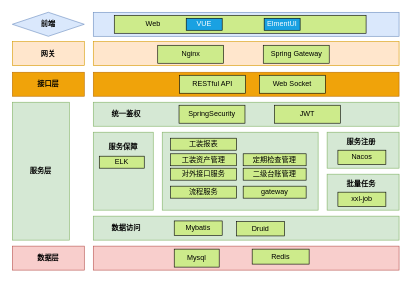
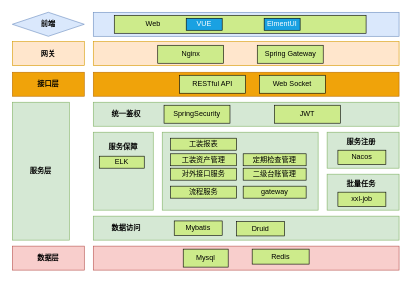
(296, 54) -> (290, 54)
(212, 114) -> (197, 114)
(197, 258) -> (206, 258)
